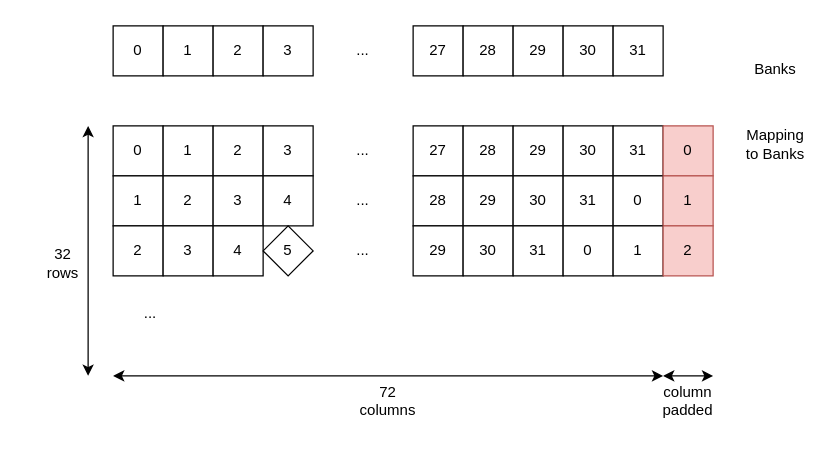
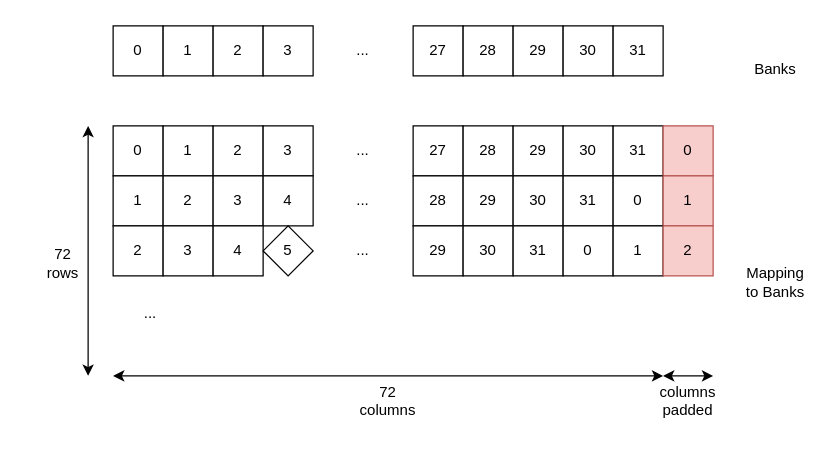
(776, 144) -> (776, 282)
(63, 263) -> (63, 263)
(688, 401) -> (688, 401)
